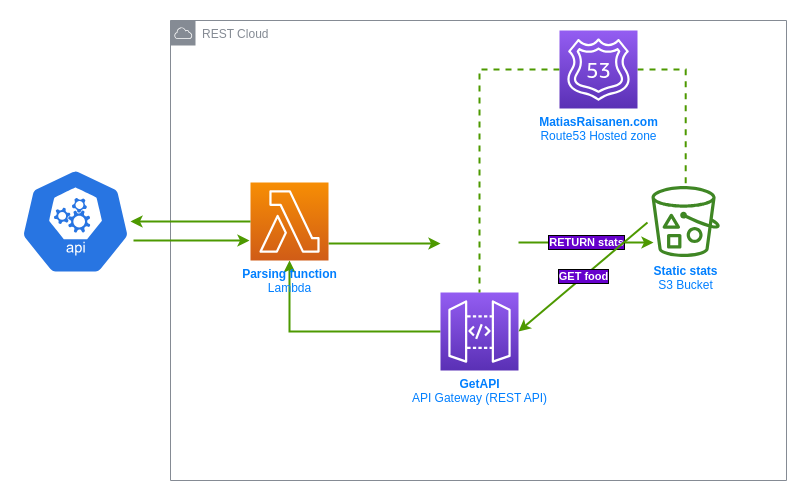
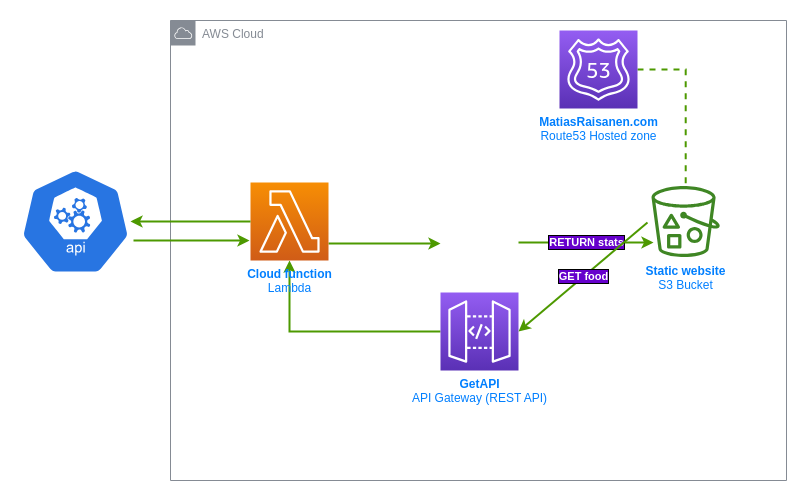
(233, 35) -> (230, 35)
(480, 141) -> none
(686, 279) -> (686, 279)
(290, 282) -> (290, 282)
